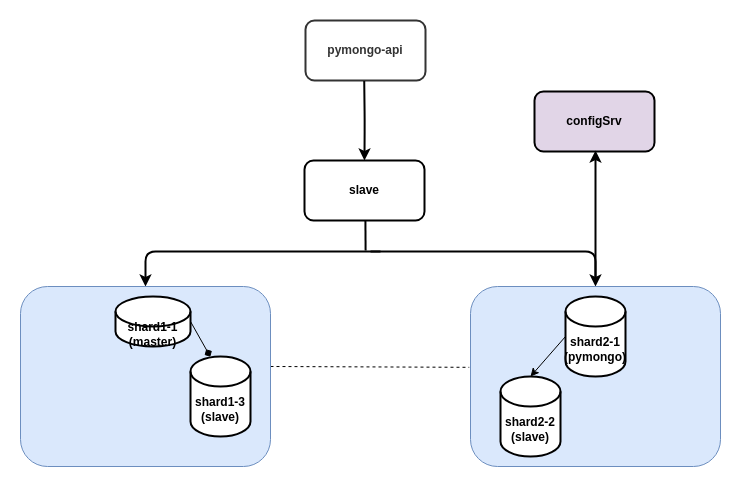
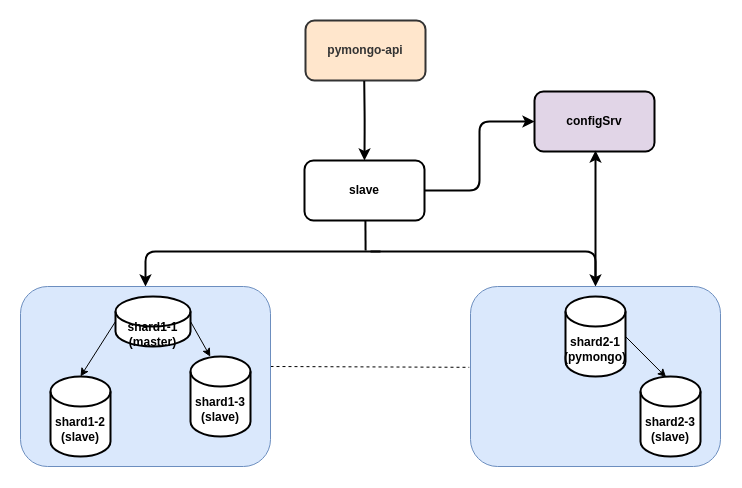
(366, 51) -> (366, 51)
none -> (480, 161)
none -> (100, 346)
(206, 349) -> (206, 349)
(550, 354) -> none
none -> (643, 354)
none -> (81, 417)
(531, 417) -> none
none -> (671, 417)
